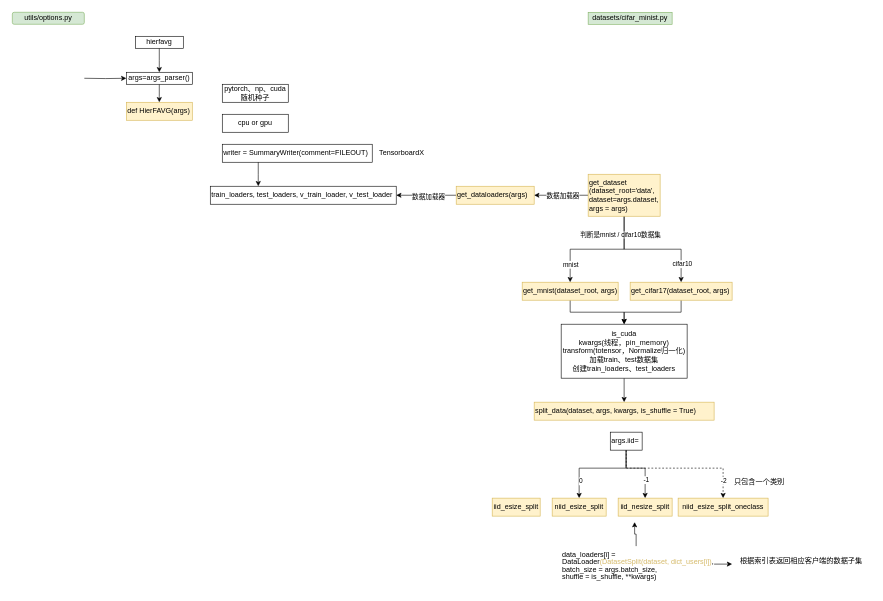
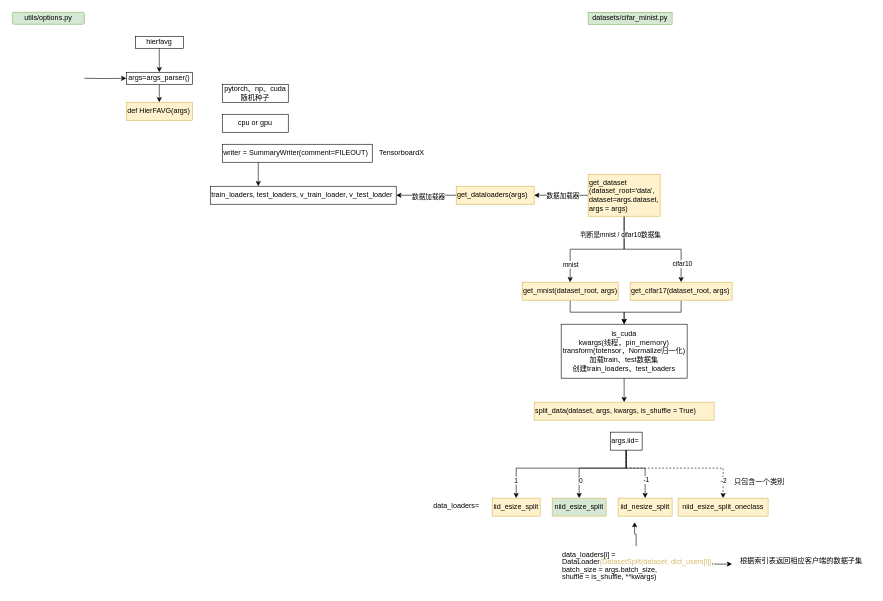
none -> (516, 480)
none -> (456, 506)
(579, 507) -> (579, 507)
